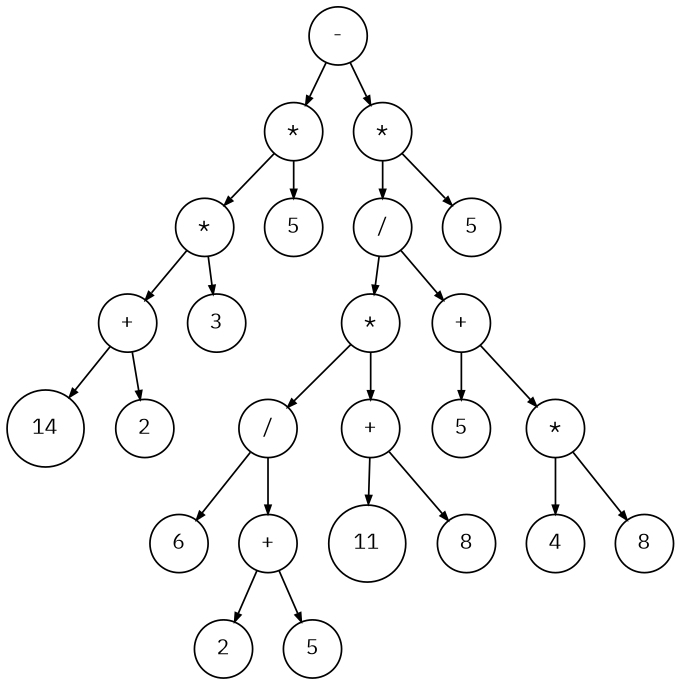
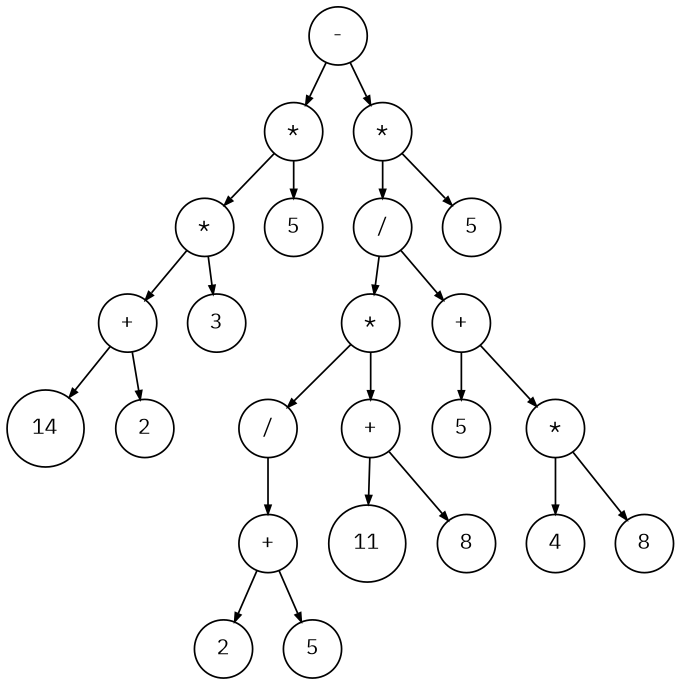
(179, 544) -> none
